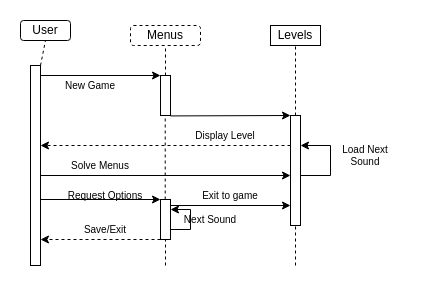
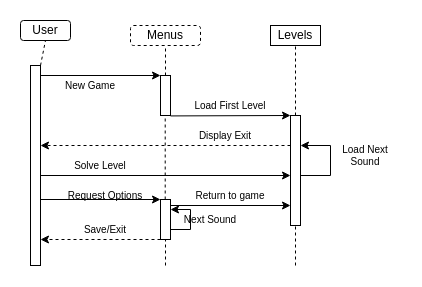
none -> (231, 106)
(226, 136) -> (226, 136)
(101, 166) -> (101, 166)
(231, 196) -> (231, 196)
